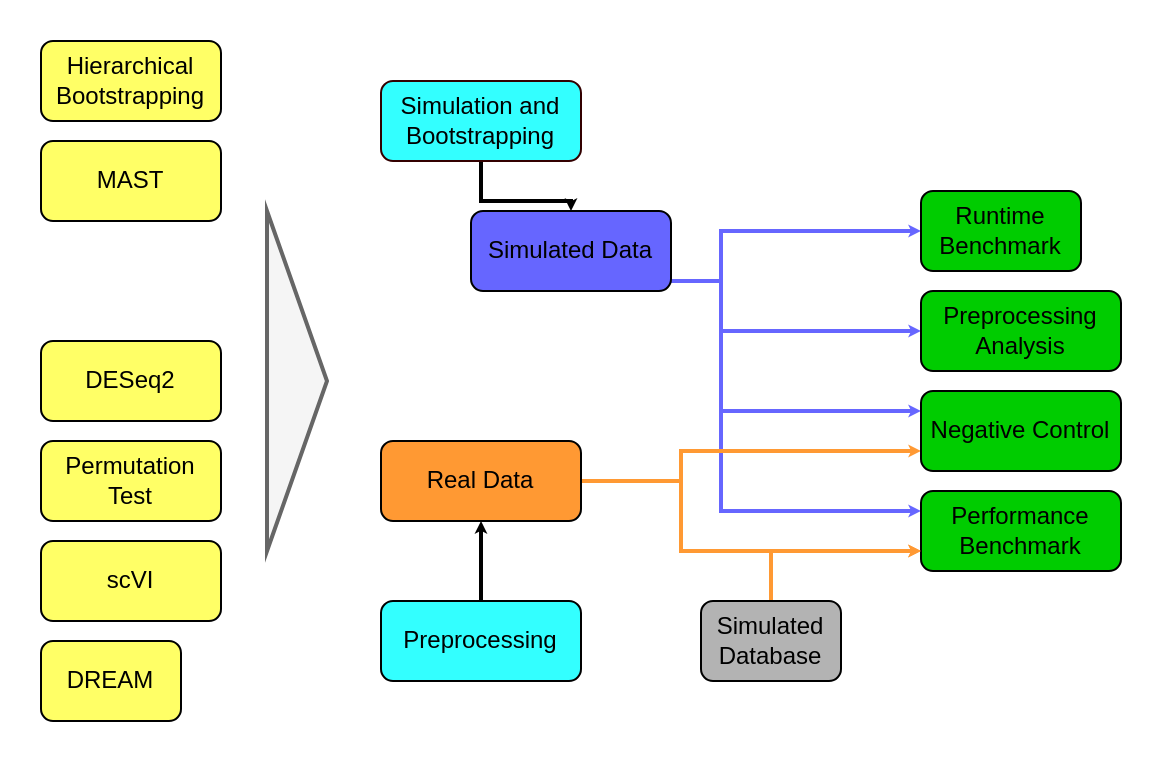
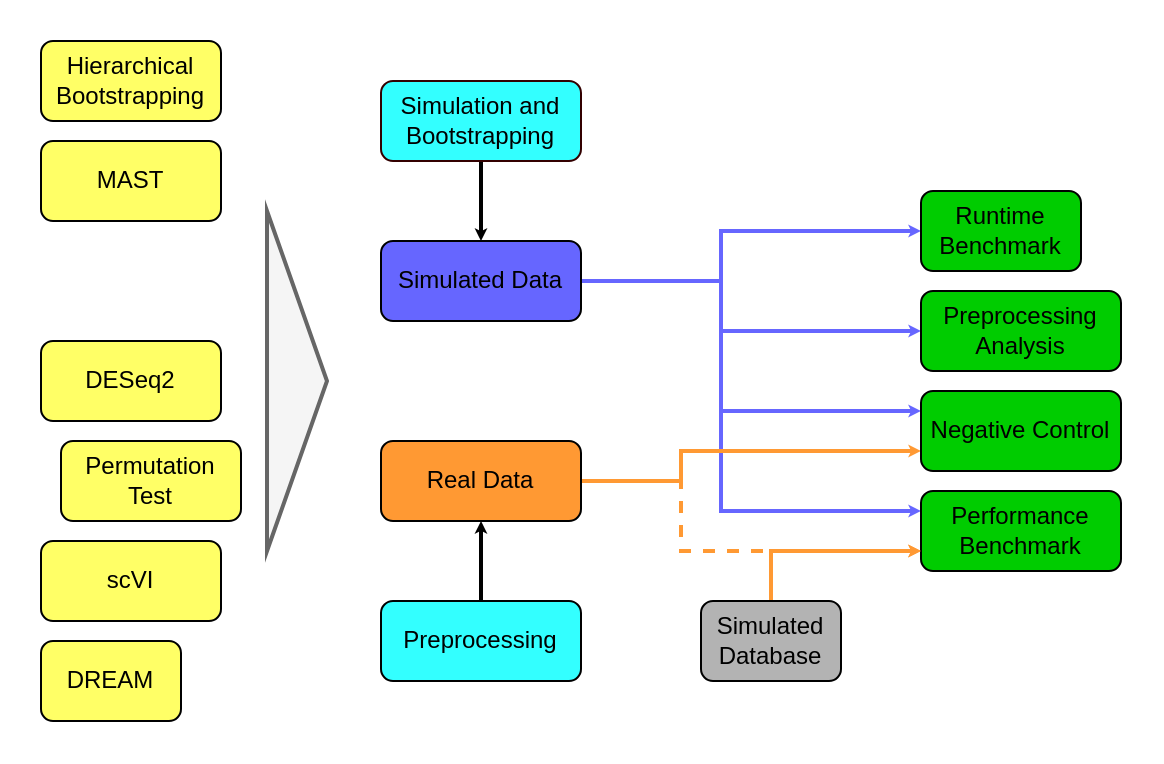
(571, 251) -> (481, 281)
(131, 481) -> (151, 481)
(681, 494) -> (681, 494)
